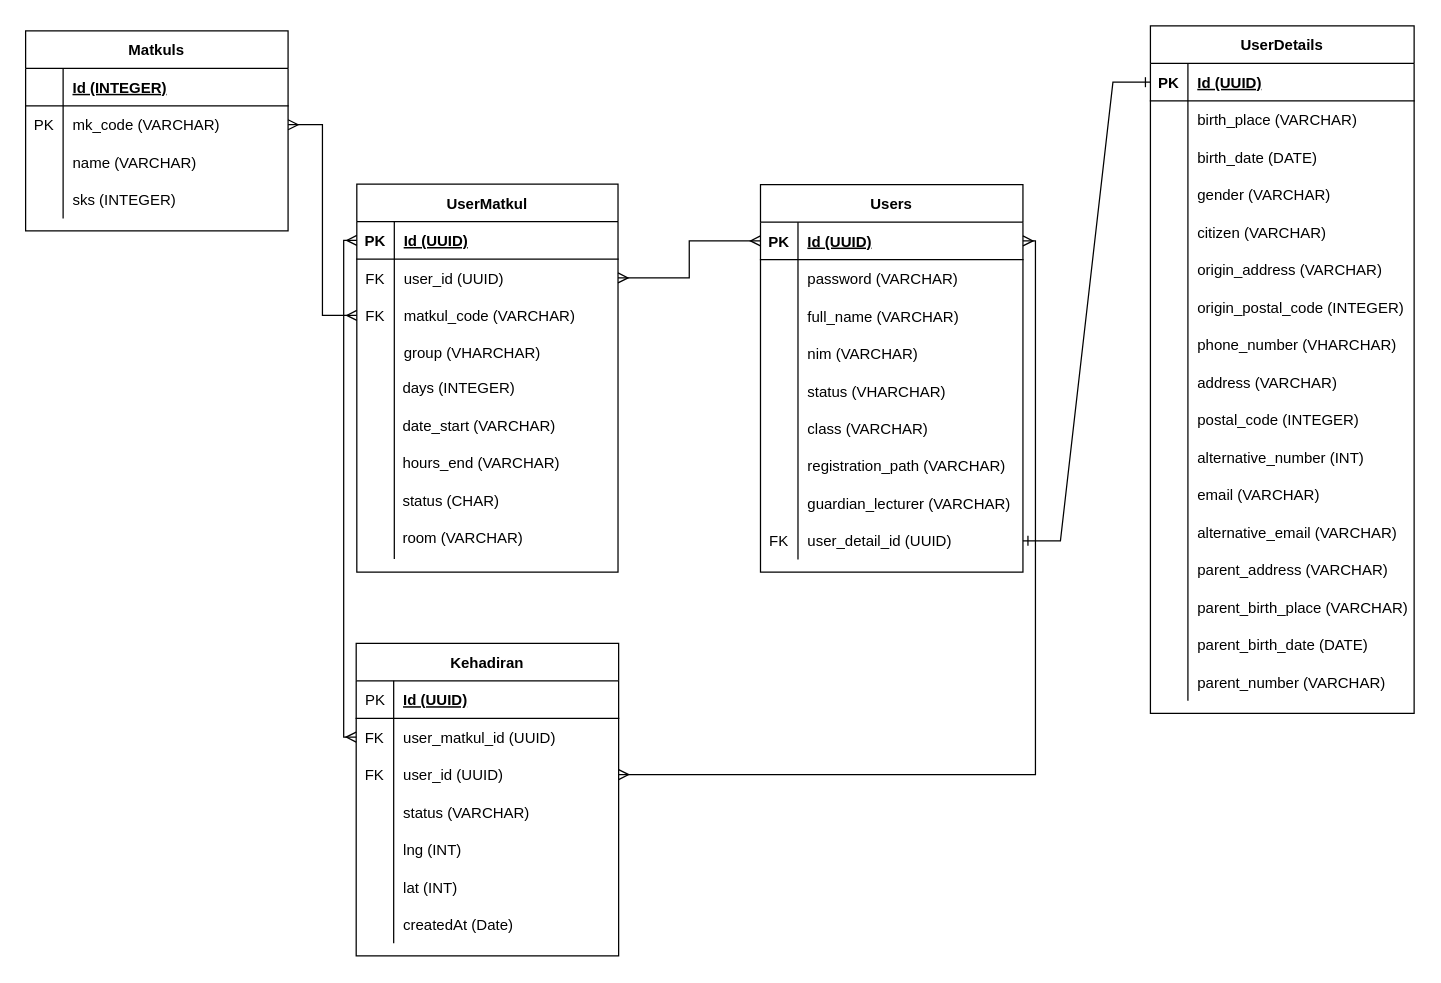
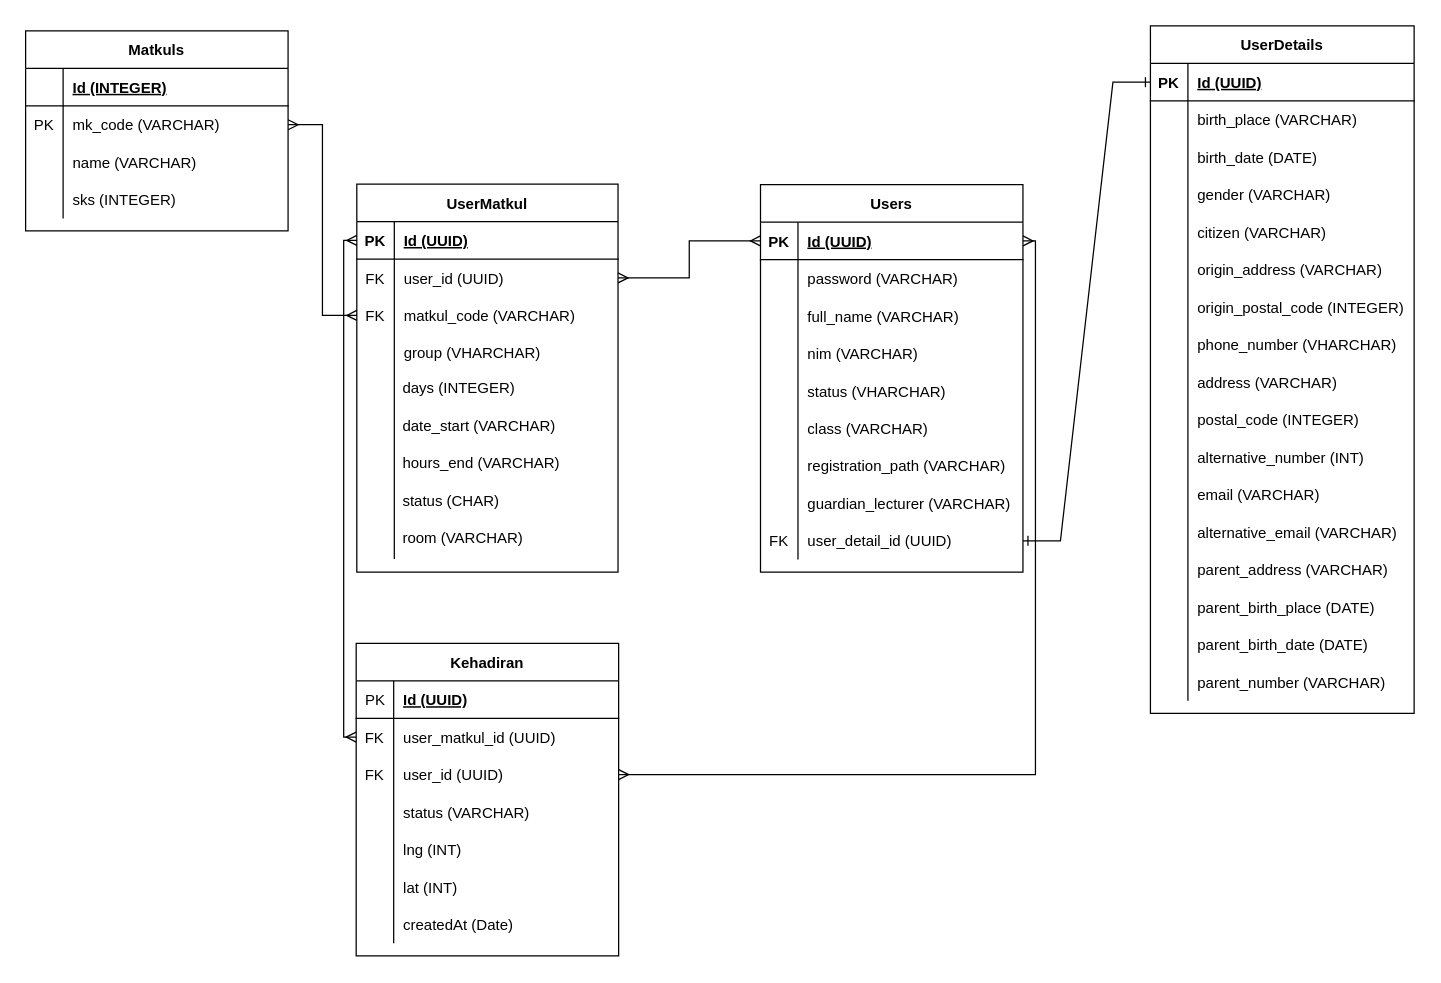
(1309, 608) -> (1297, 608)
